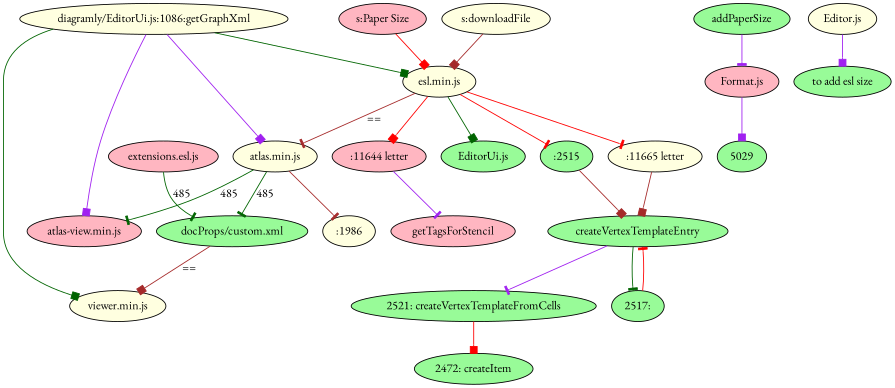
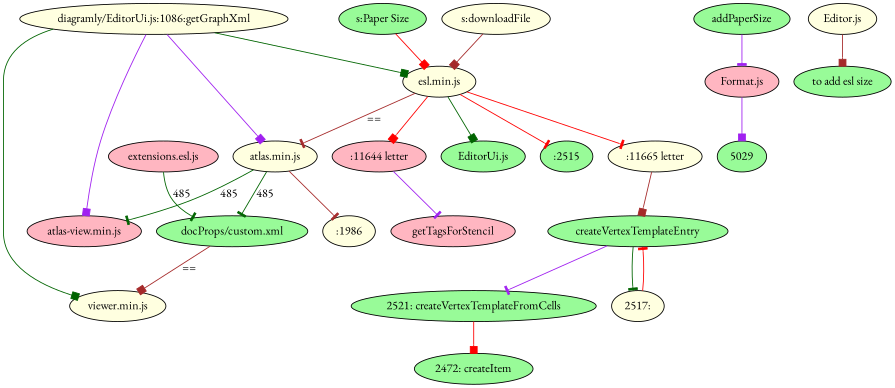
(383, 19) -> (383, 19)
(843, 46) -> (843, 46)
(598, 190) -> none
(638, 306) -> (638, 306)
